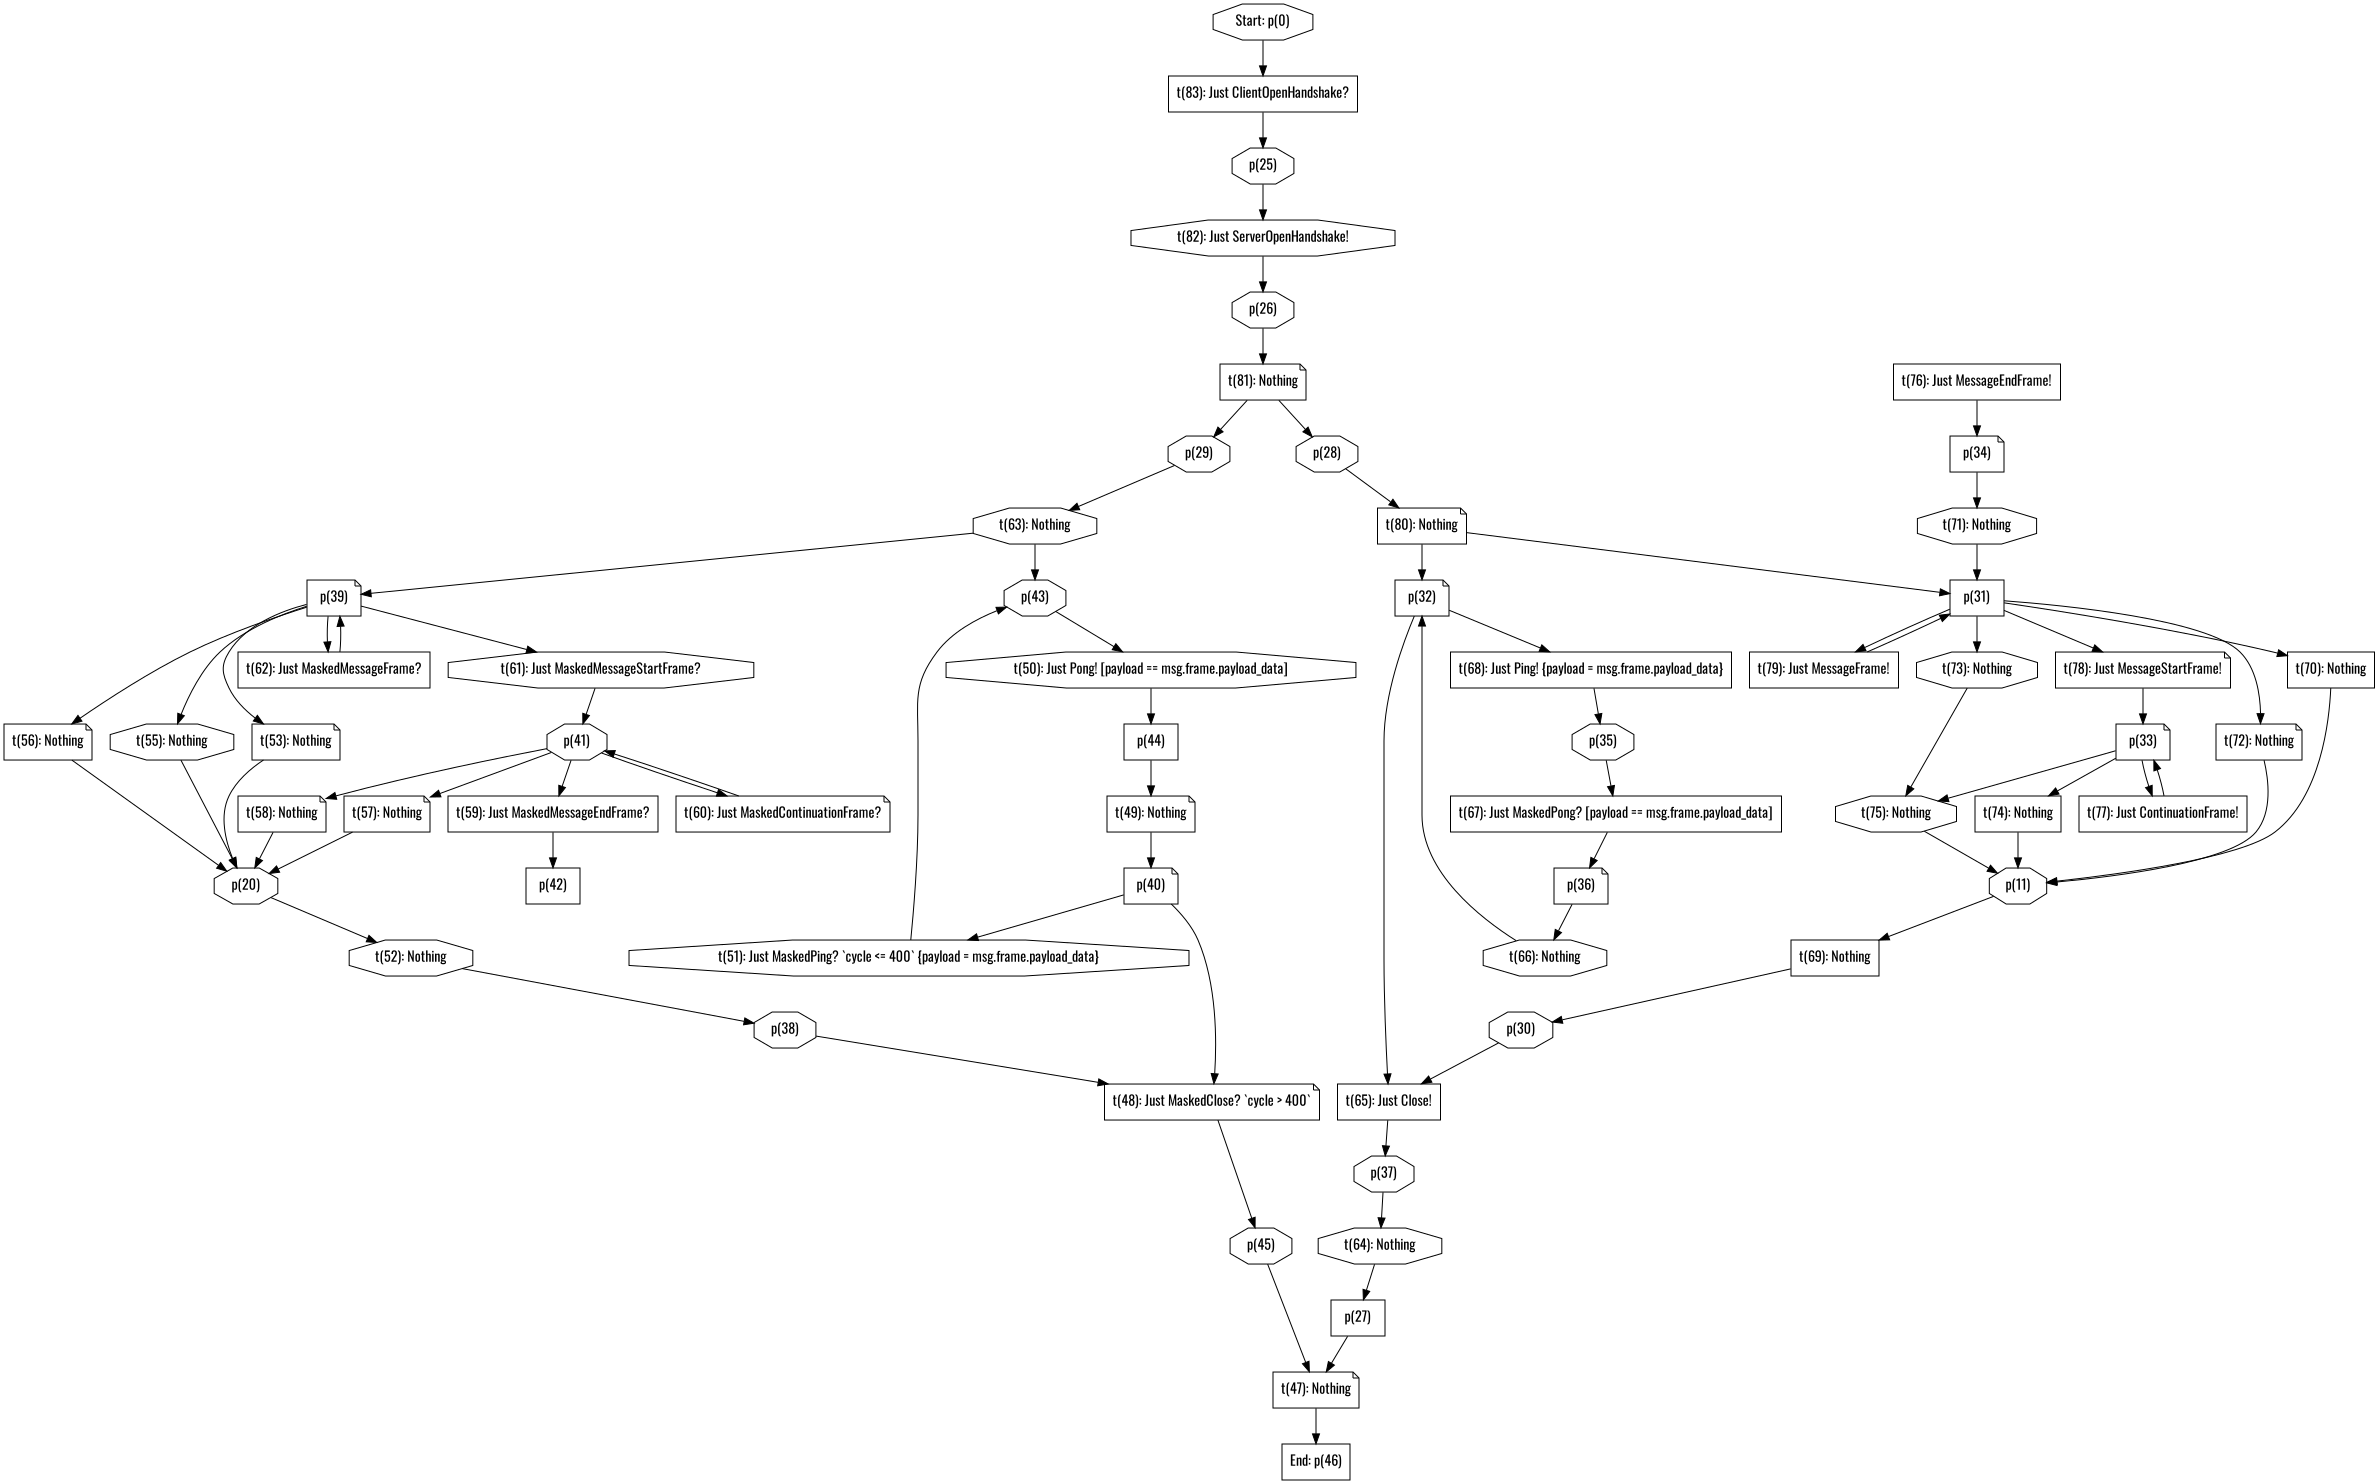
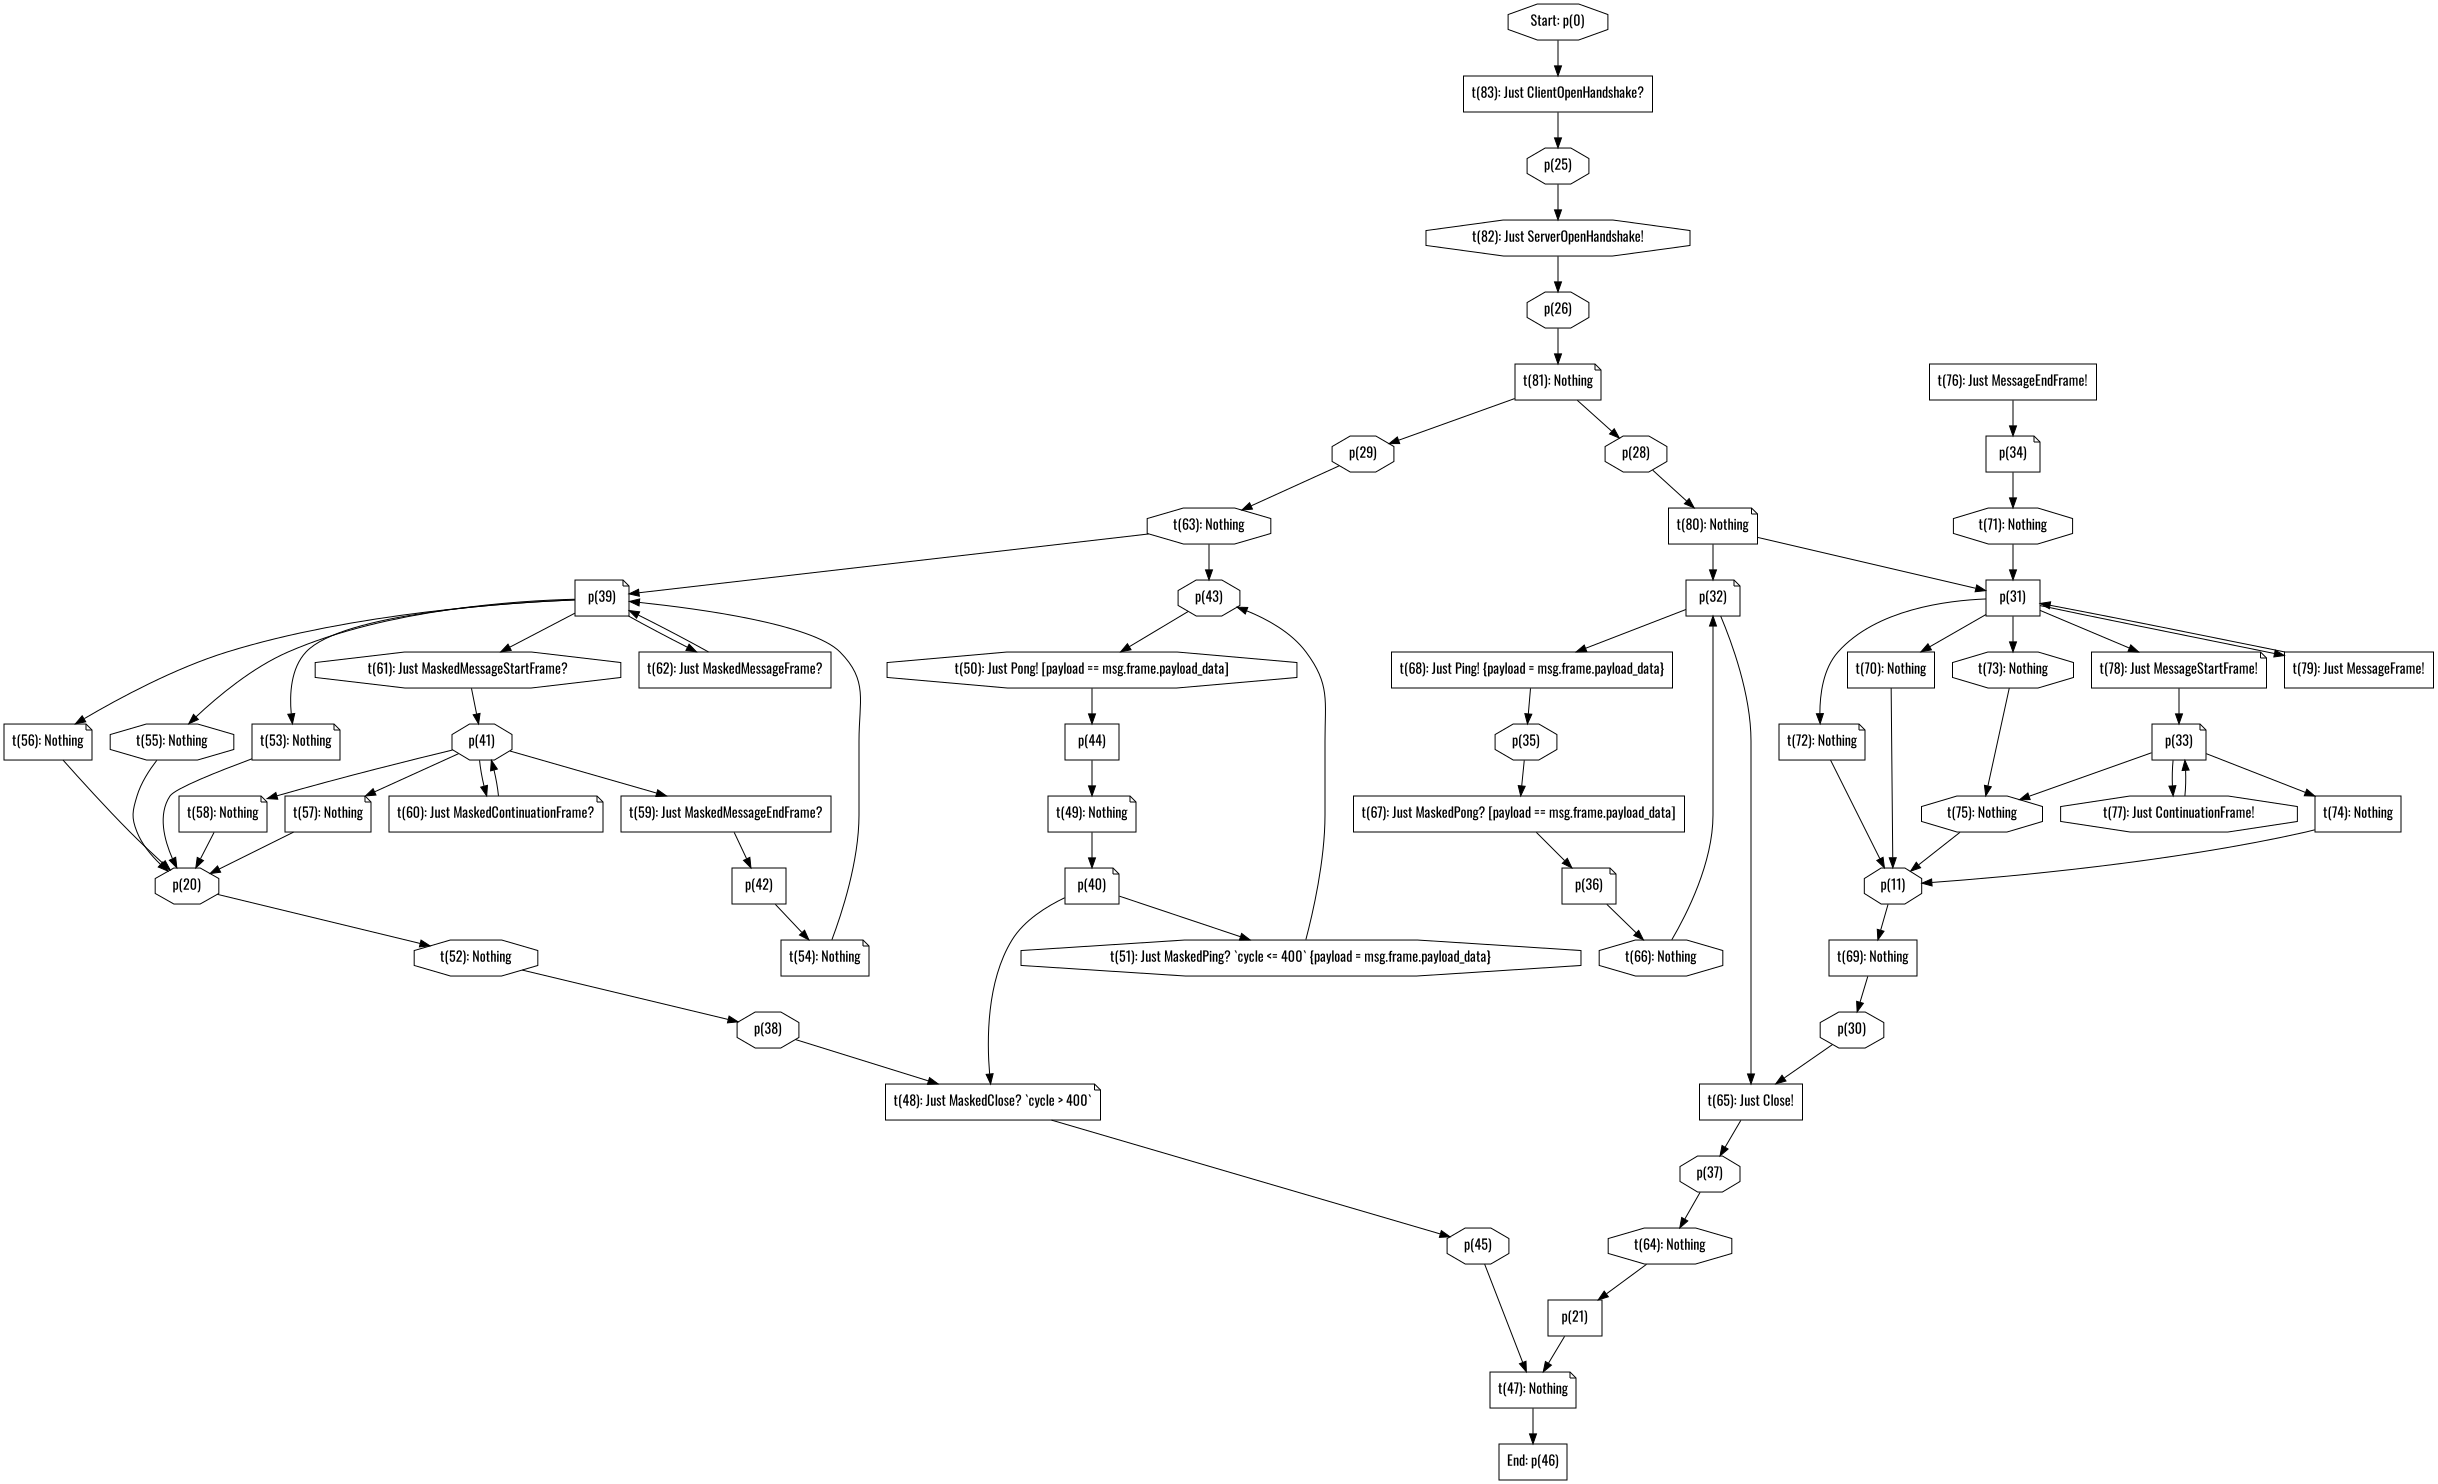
(2163, 814) -> (2179, 814)
none -> (825, 958)
(1358, 1318) -> (1575, 1318)
